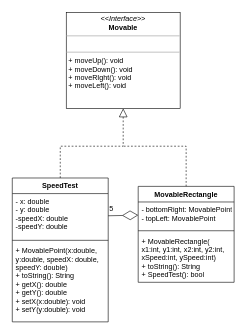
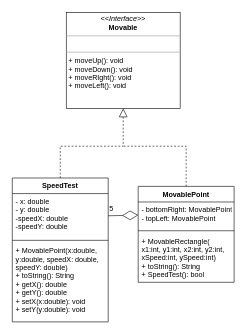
(186, 194) -> (186, 194)
